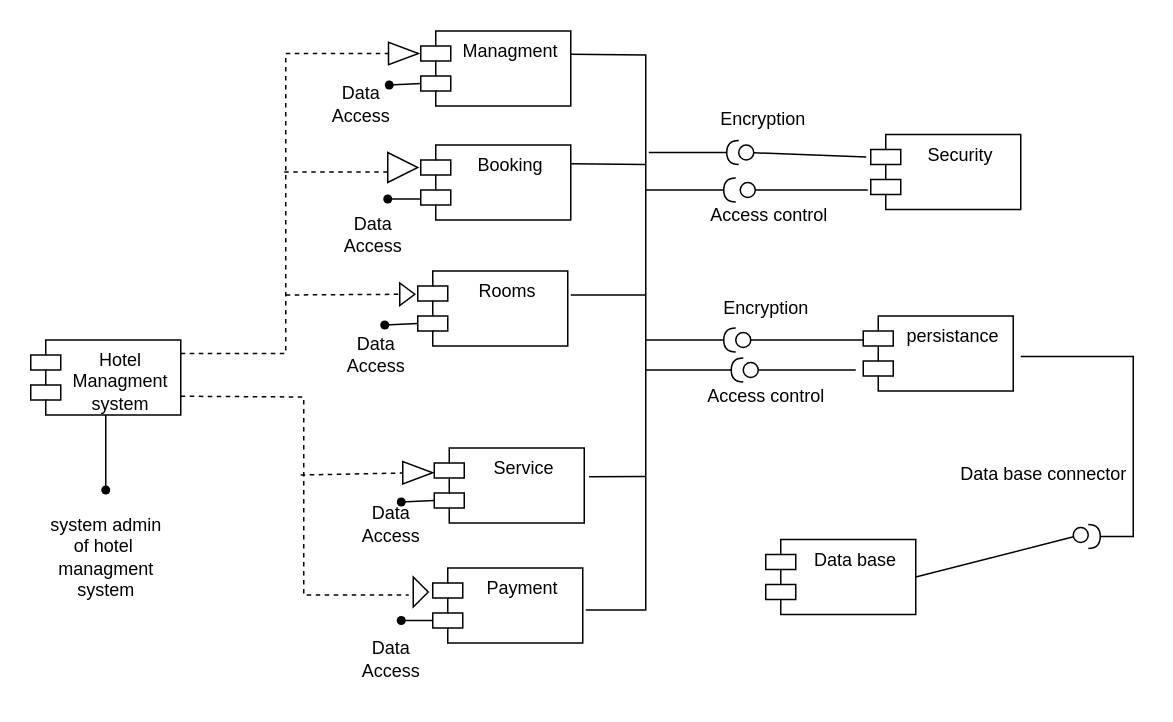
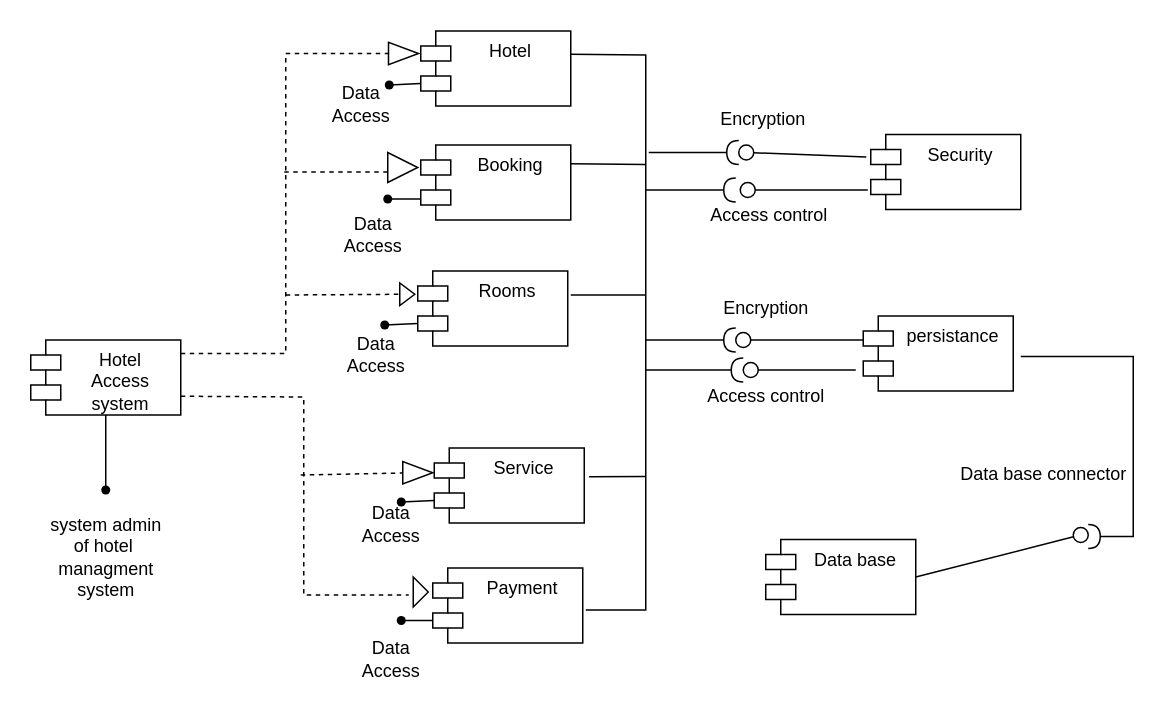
(511, 52) -> (511, 52)
(121, 383) -> (121, 383)
